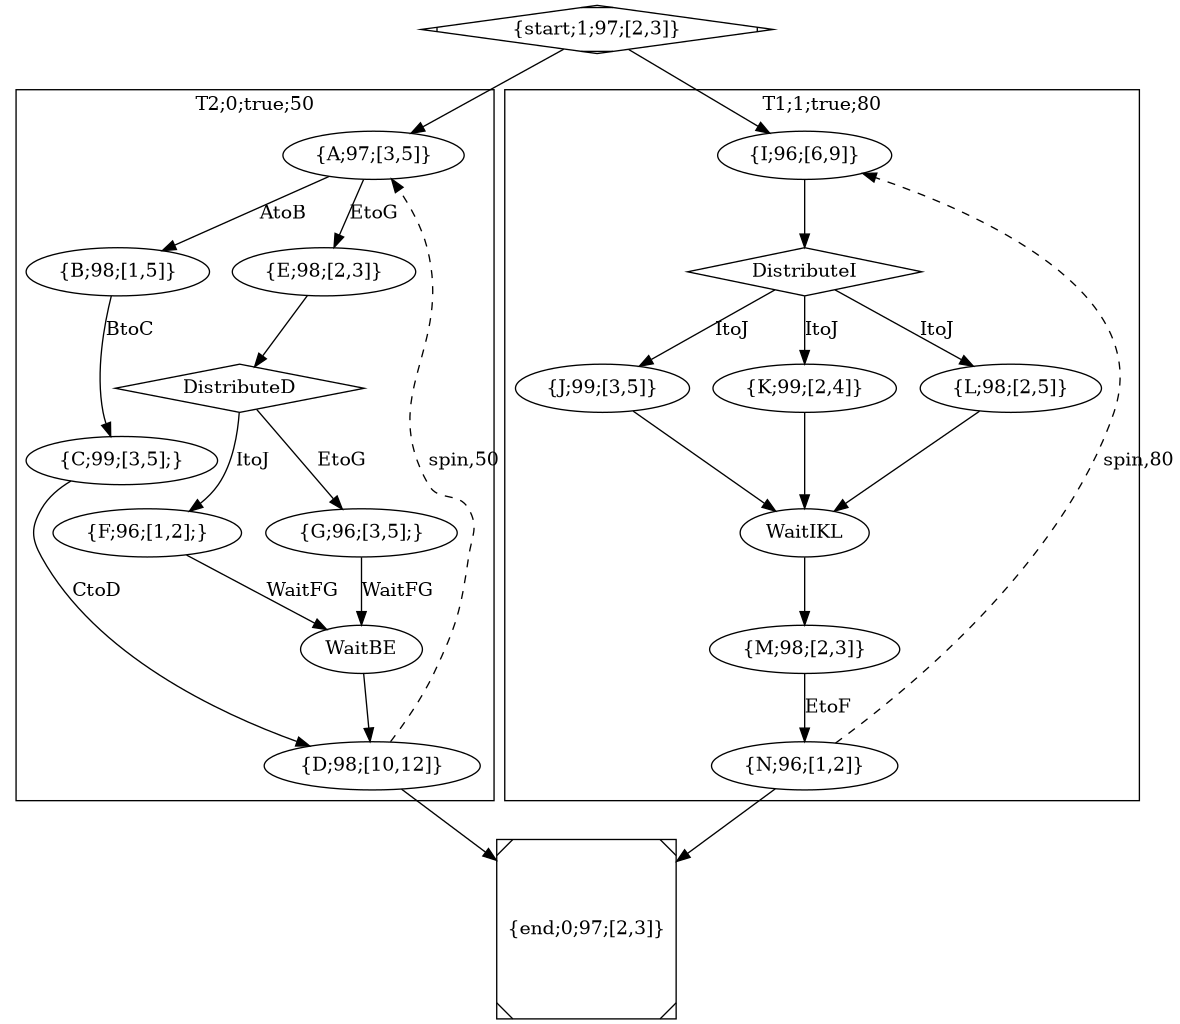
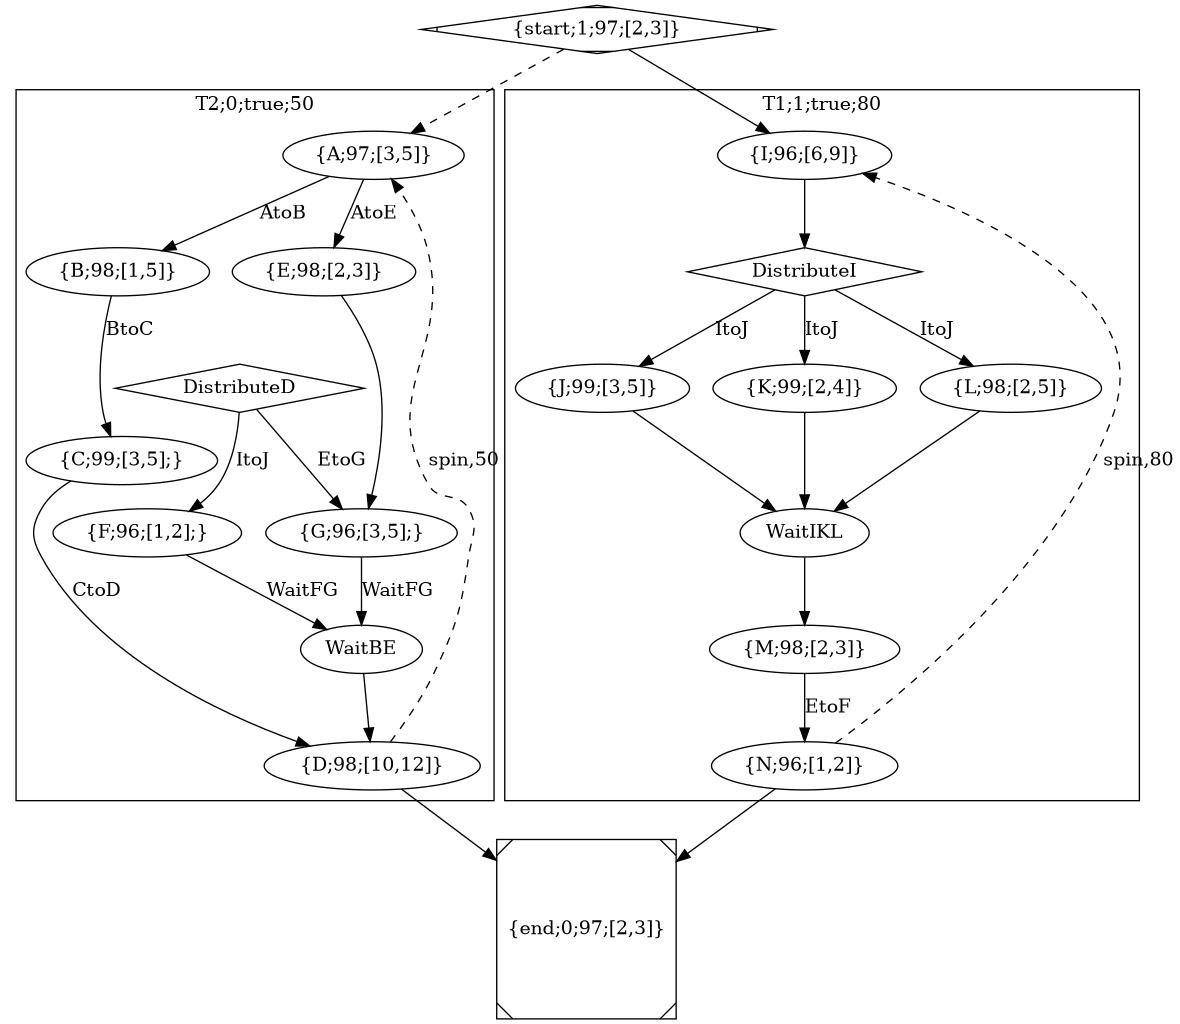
(507, 80) -> (507, 80)
(374, 214) -> (374, 214)
(285, 326) -> (381, 391)
